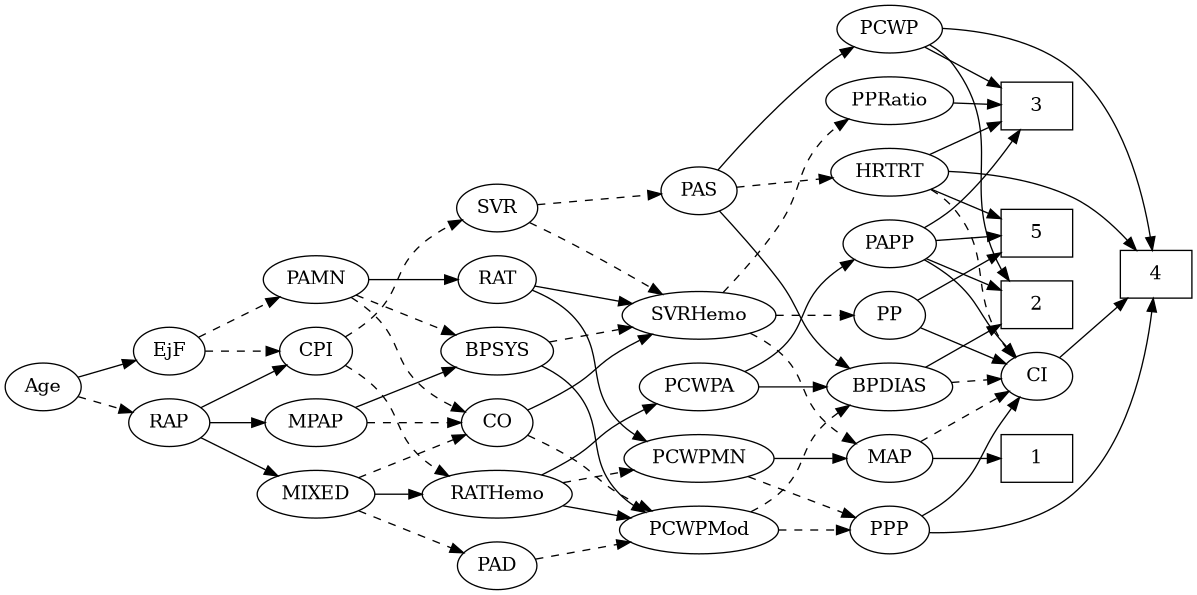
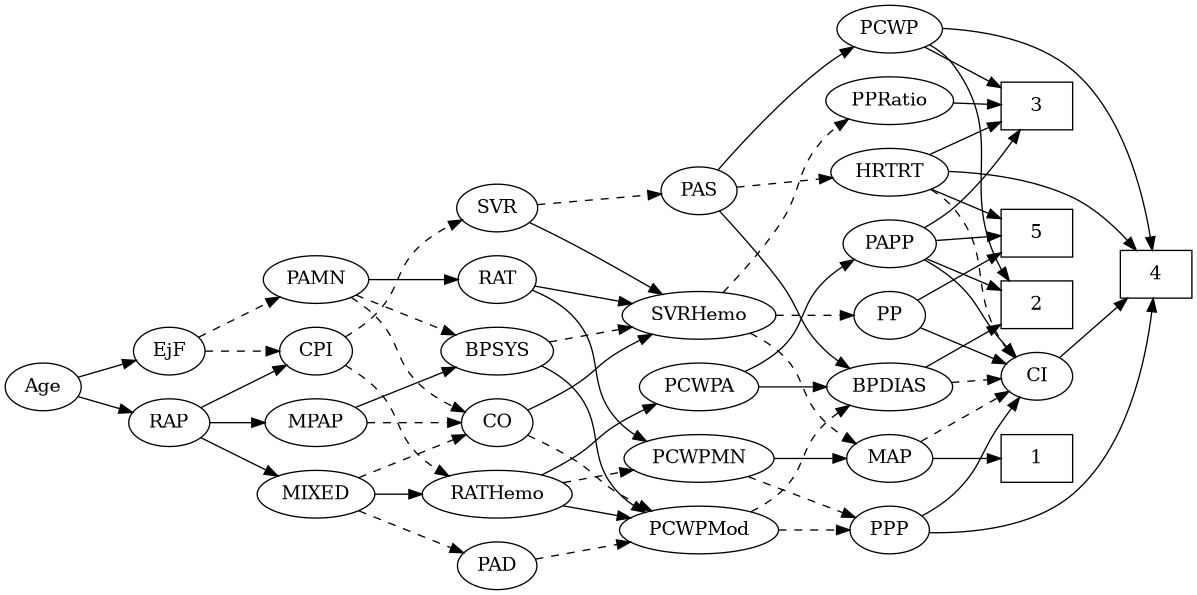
(591, 254) -> (591, 254)
(99, 403) -> (99, 403)
